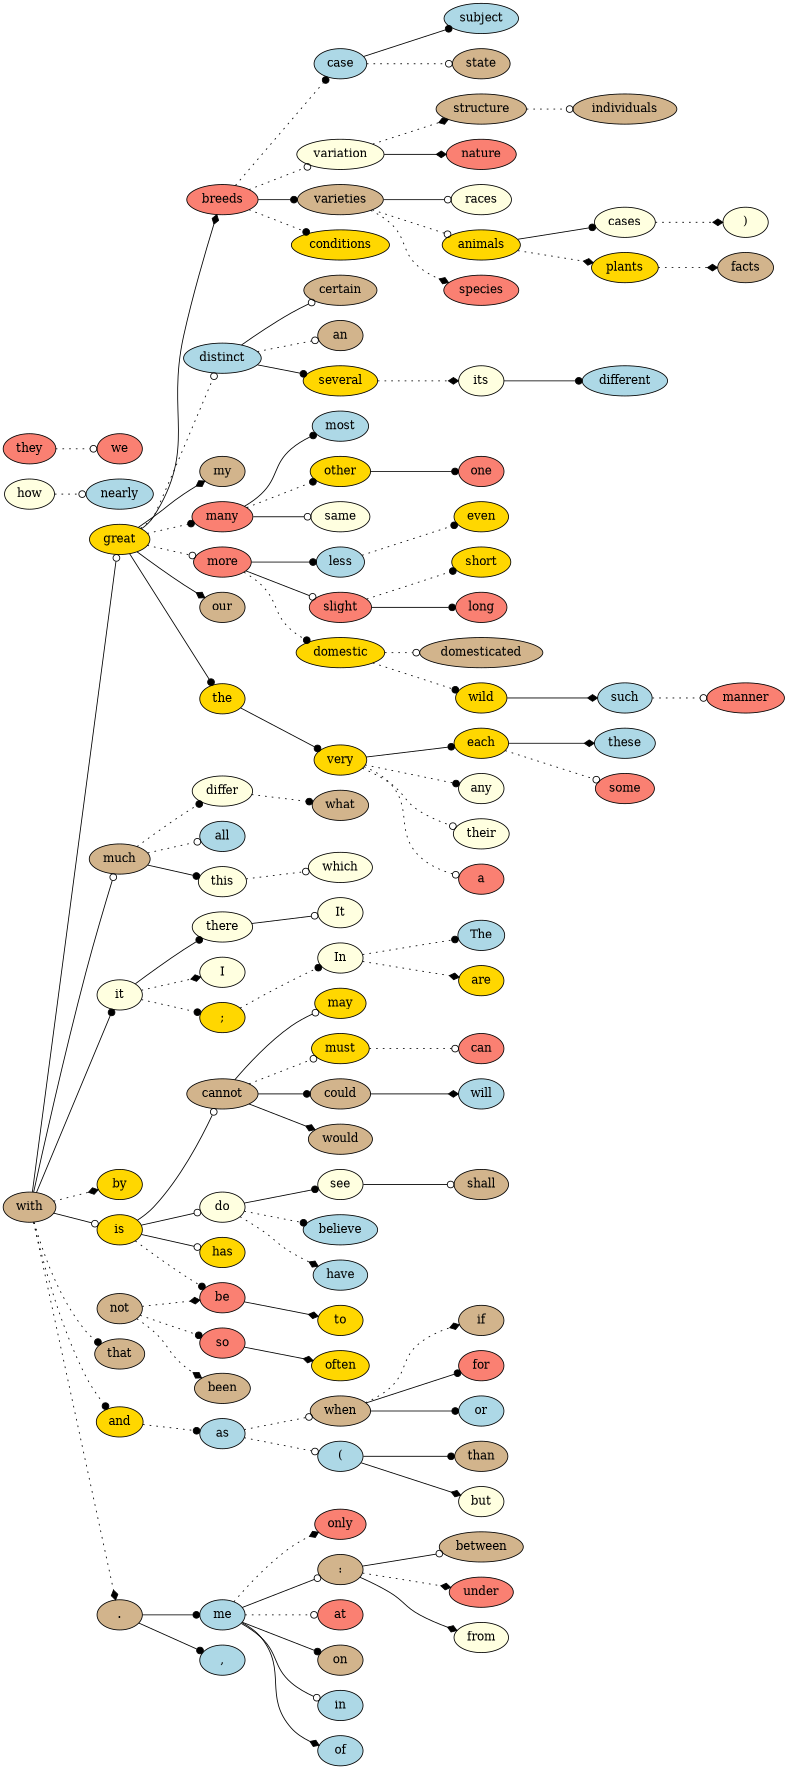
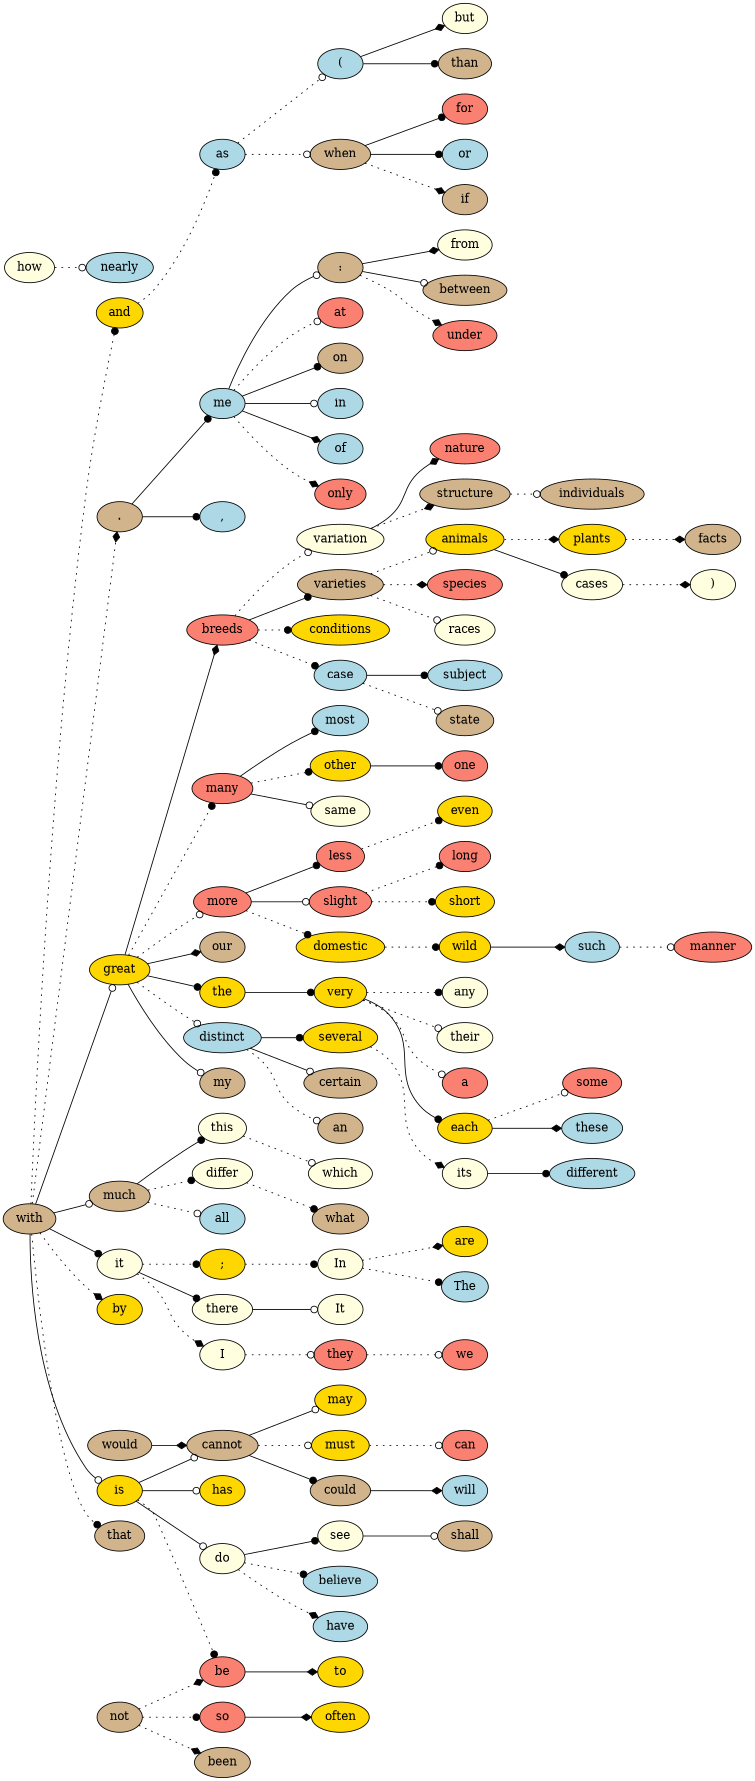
(414, 200) -> (402, 607)
(167, 506) -> (158, 1031)
(340, 562) -> (340, 857)
(410, 607) -> (401, 880)
(481, 653) -> none
(277, 1115) -> (164, 1445)
none -> (276, 1355)
